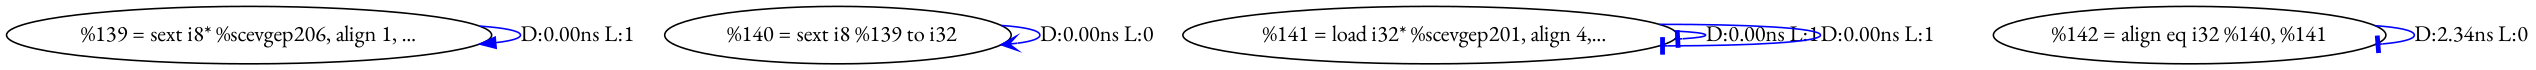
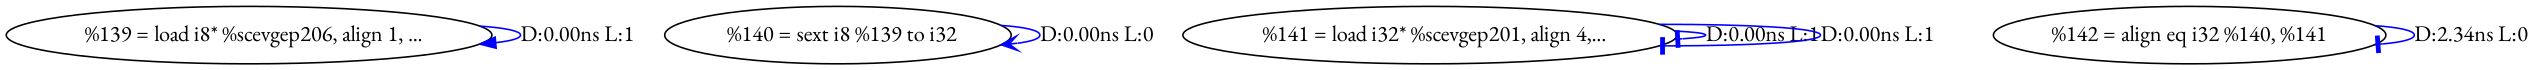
(249, 35) -> (249, 35)
